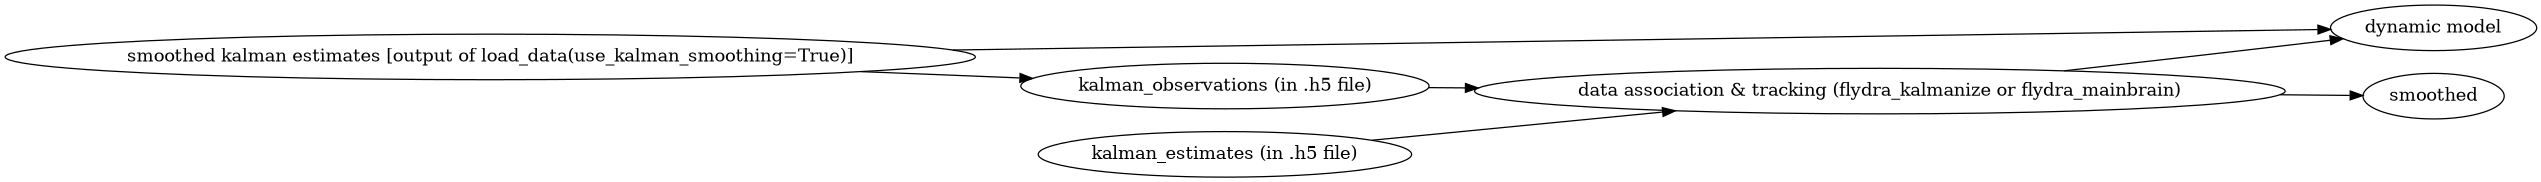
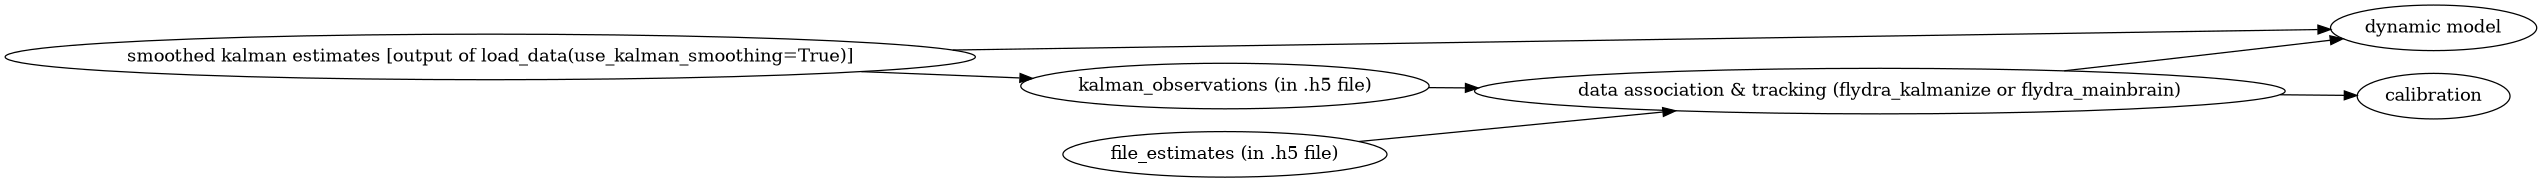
(2434, 96) -> (2434, 96)
(1225, 154) -> (1225, 154)
